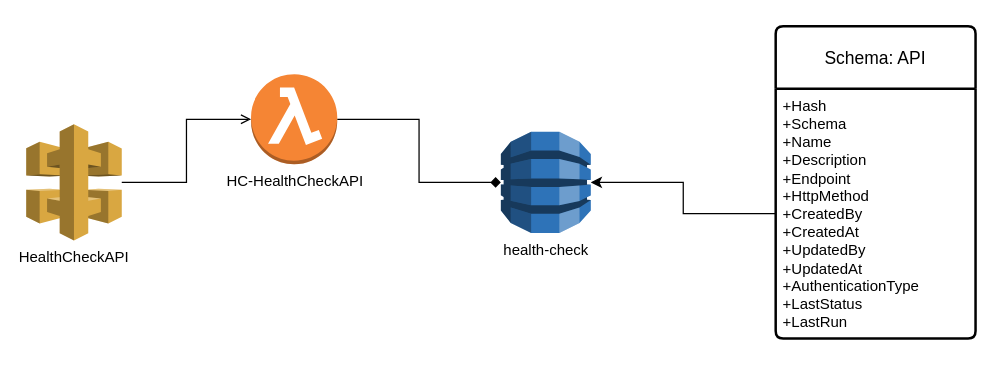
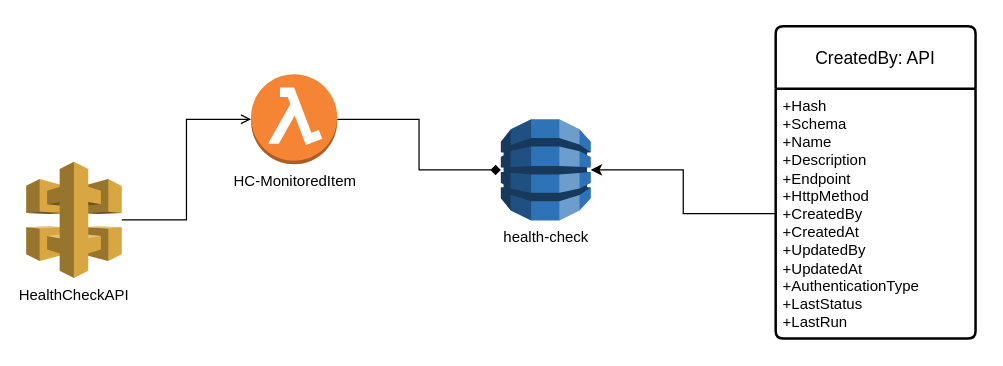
(876, 58) -> (876, 58)
(295, 182) -> (295, 182)
(73, 183) -> (73, 220)
(546, 183) -> (546, 170)
